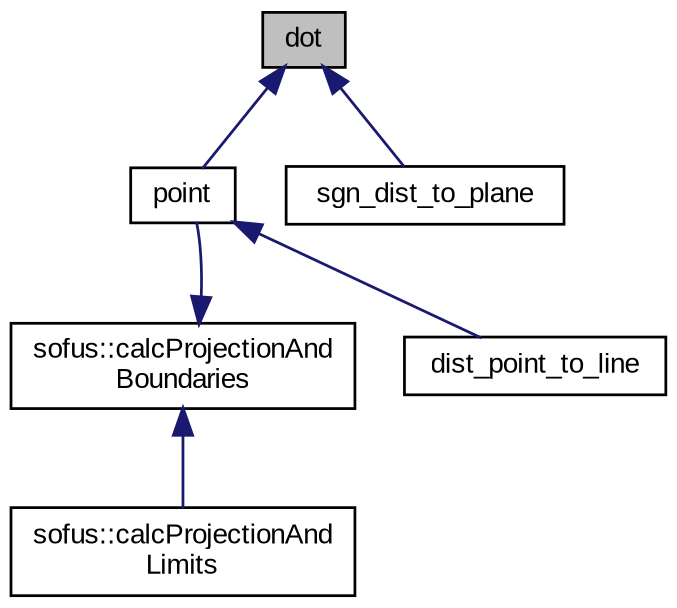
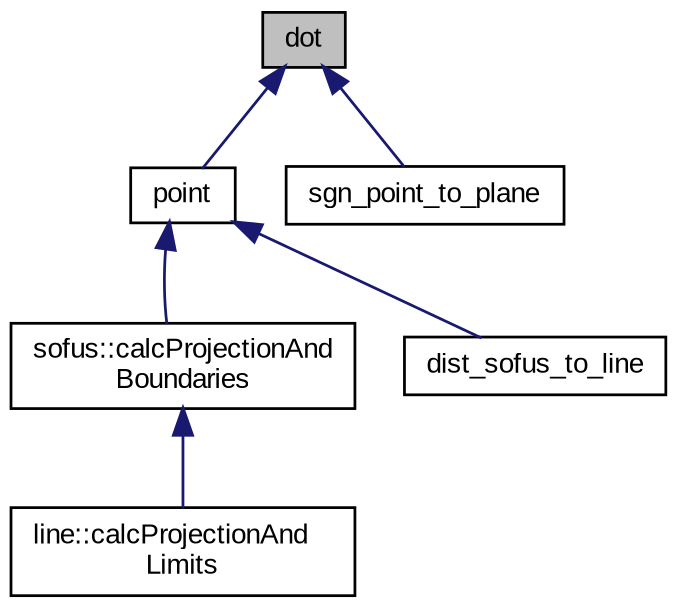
(425, 195) -> (425, 195)
(201, 259) -> (164, 287)
(535, 366) -> (535, 366)
(183, 552) -> (183, 552)
